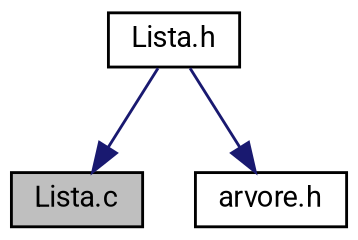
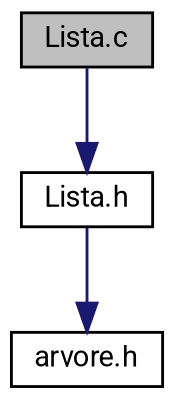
(133, 108) -> (87, 105)
